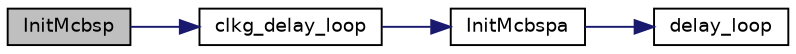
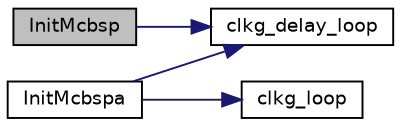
(406, 27) -> (179, 66)
(721, 27) -> (302, 100)
